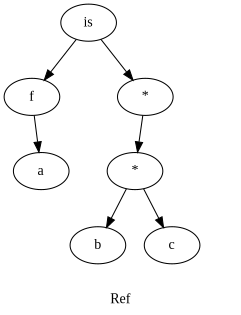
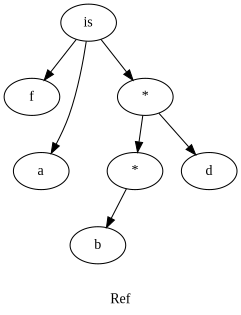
(36, 129) -> (76, 94)
none -> (209, 171)
(172, 245) -> none
